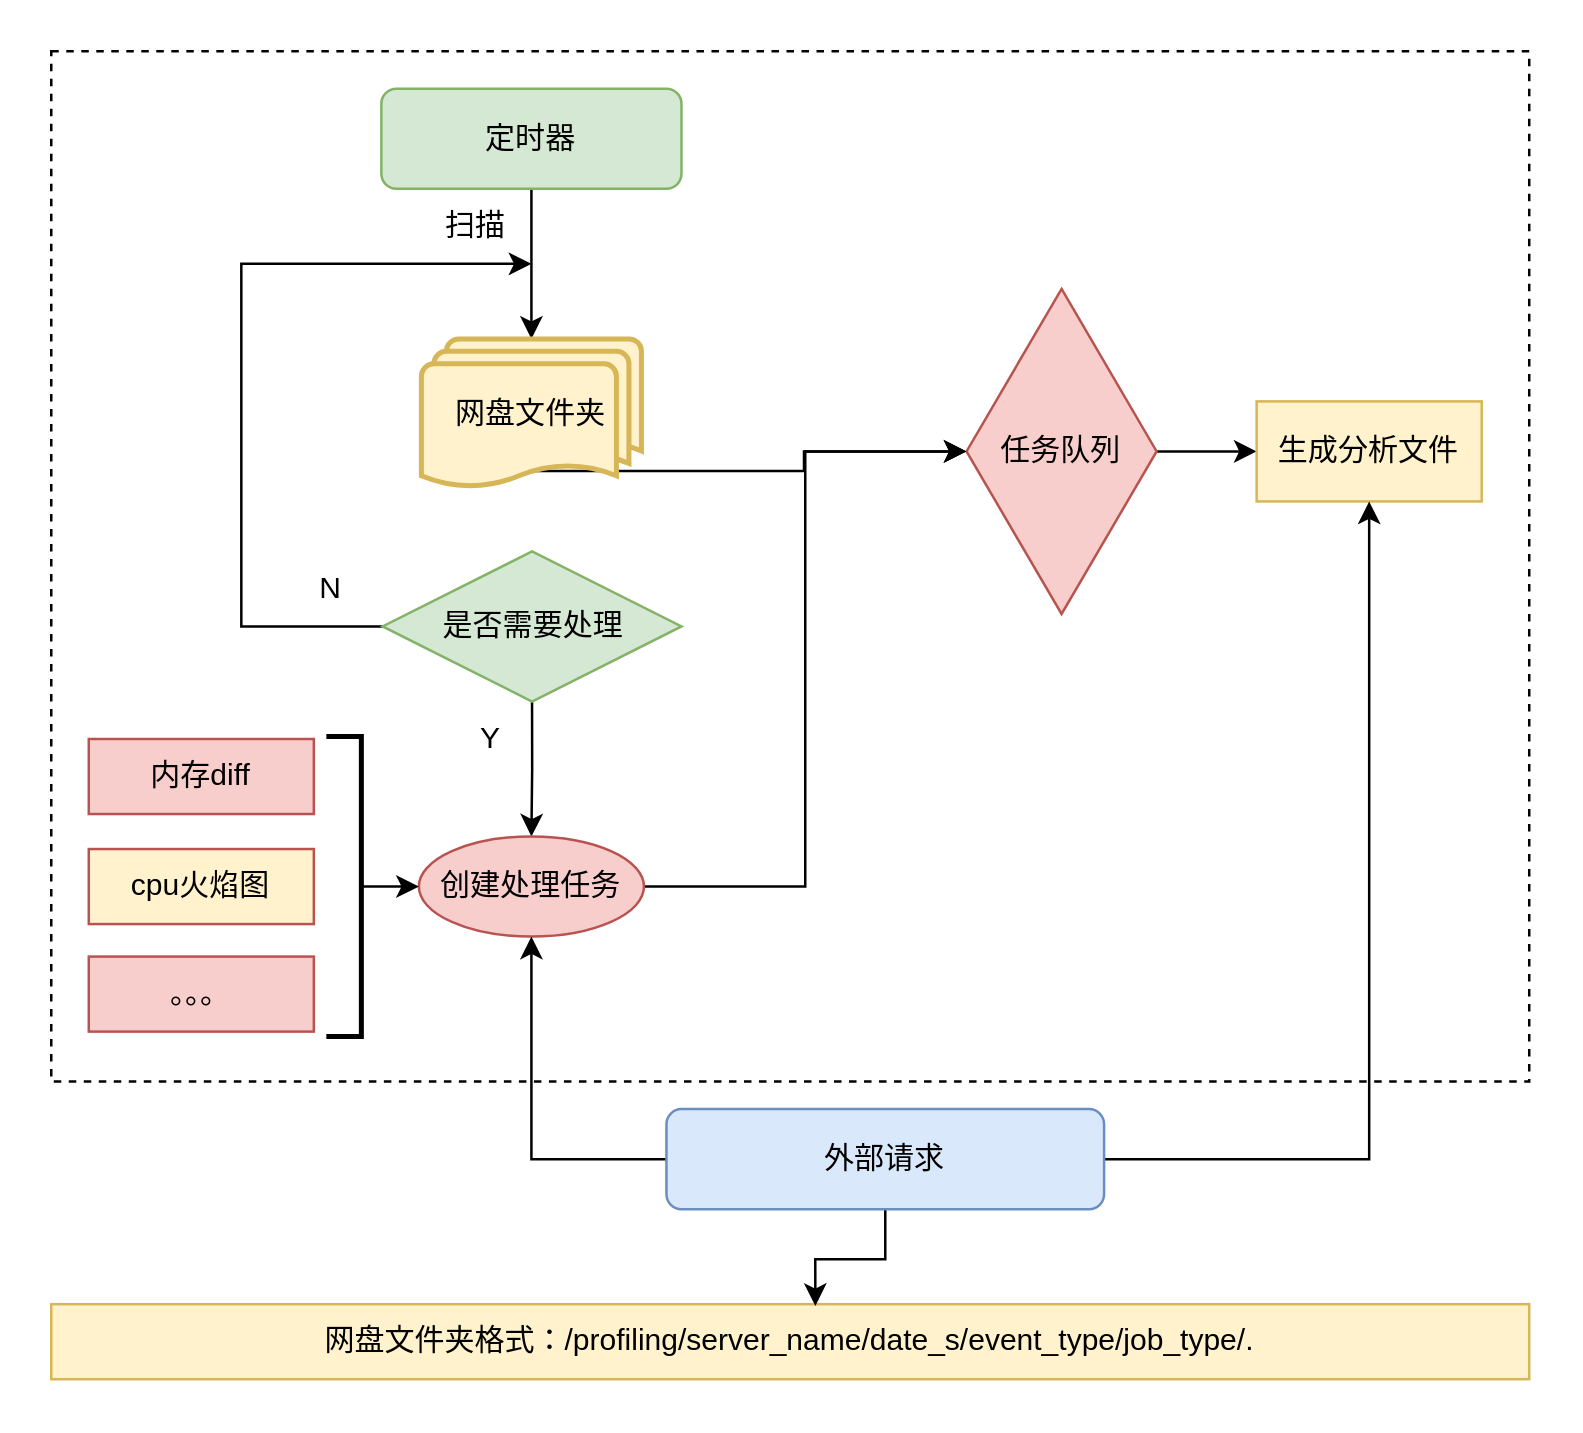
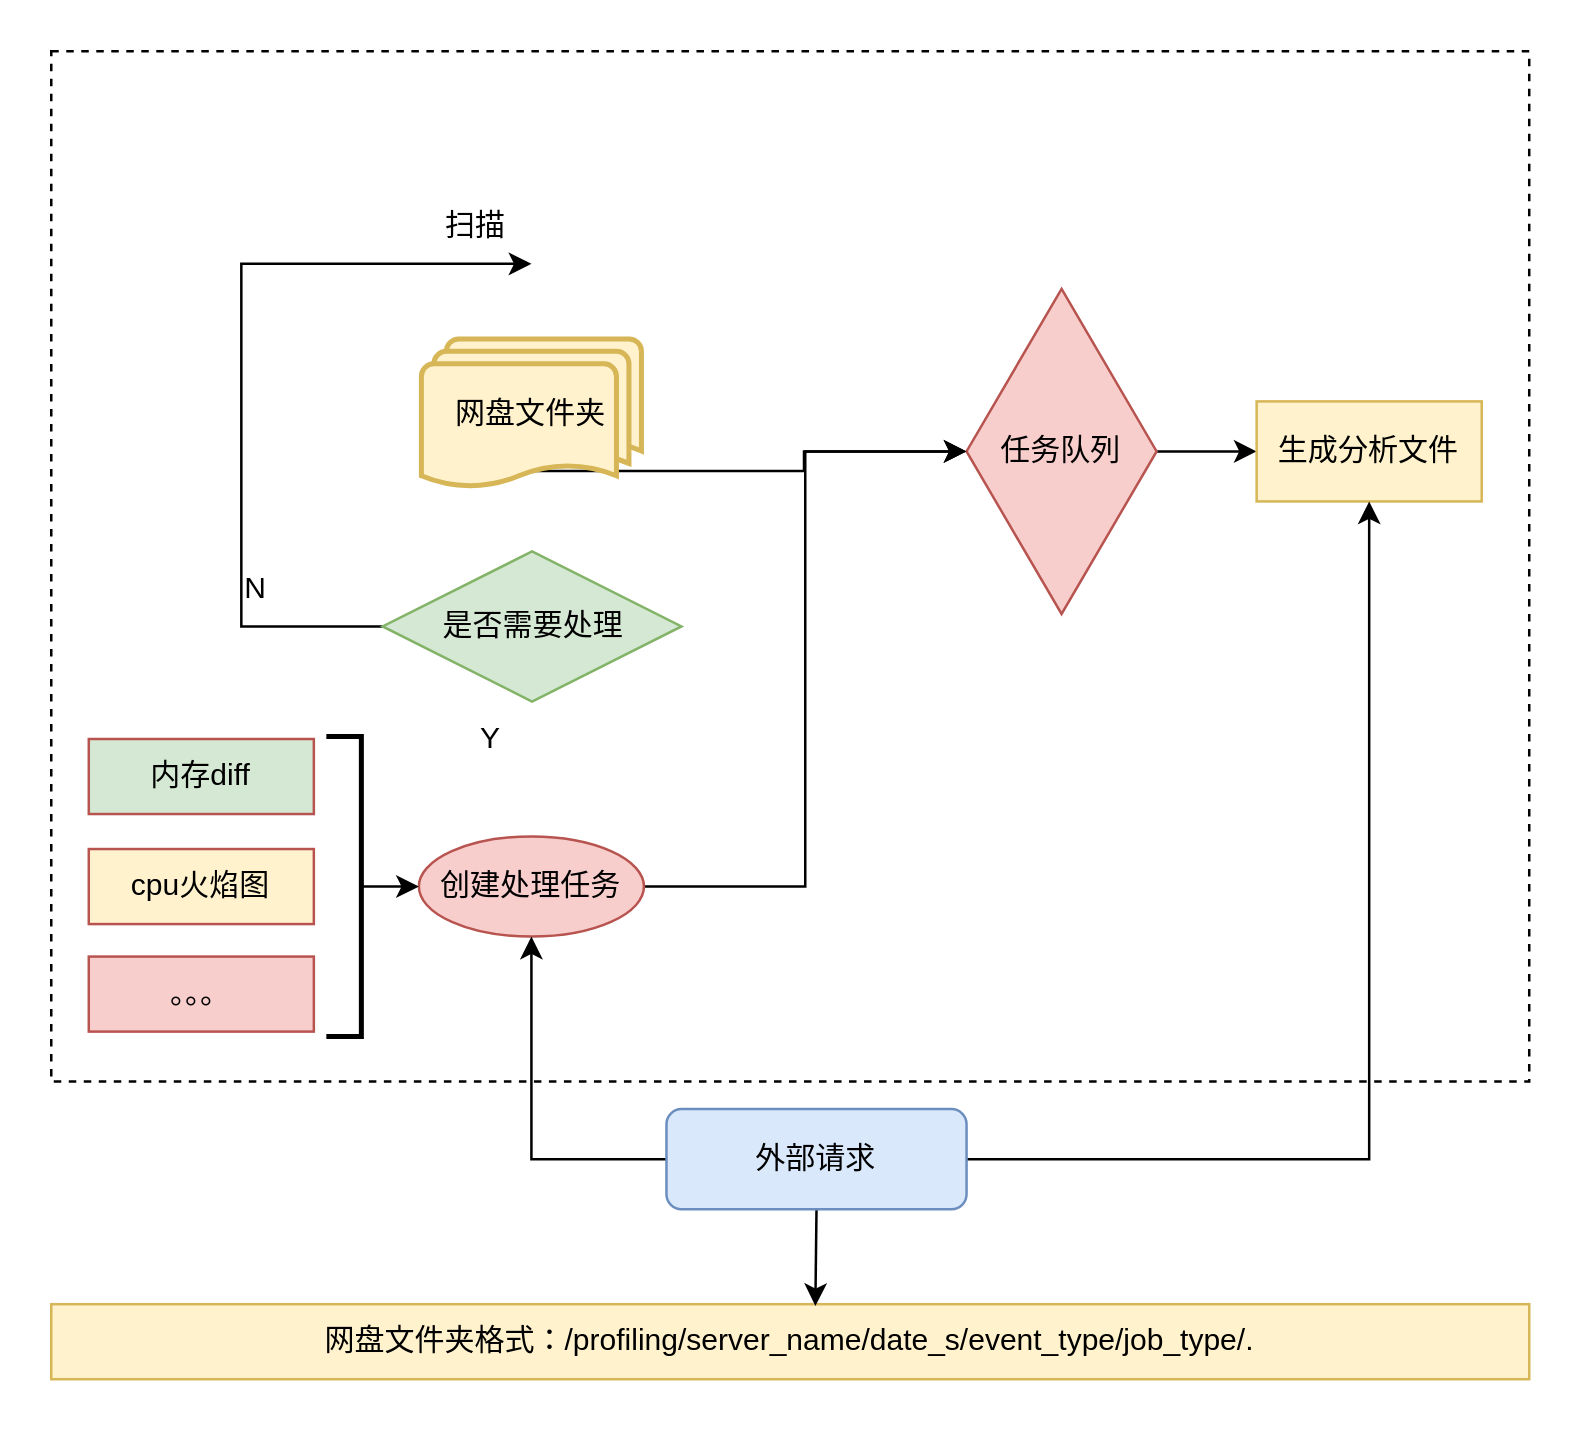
(531, 139) -> none
(531, 256) -> none
(331, 589) -> (256, 589)
(532, 761) -> none
(201, 776) -> (201, 776)
(885, 1159) -> (816, 1159)
